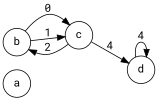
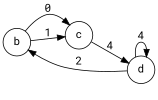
(53, 53) -> (80, 70)
(17, 84) -> none
